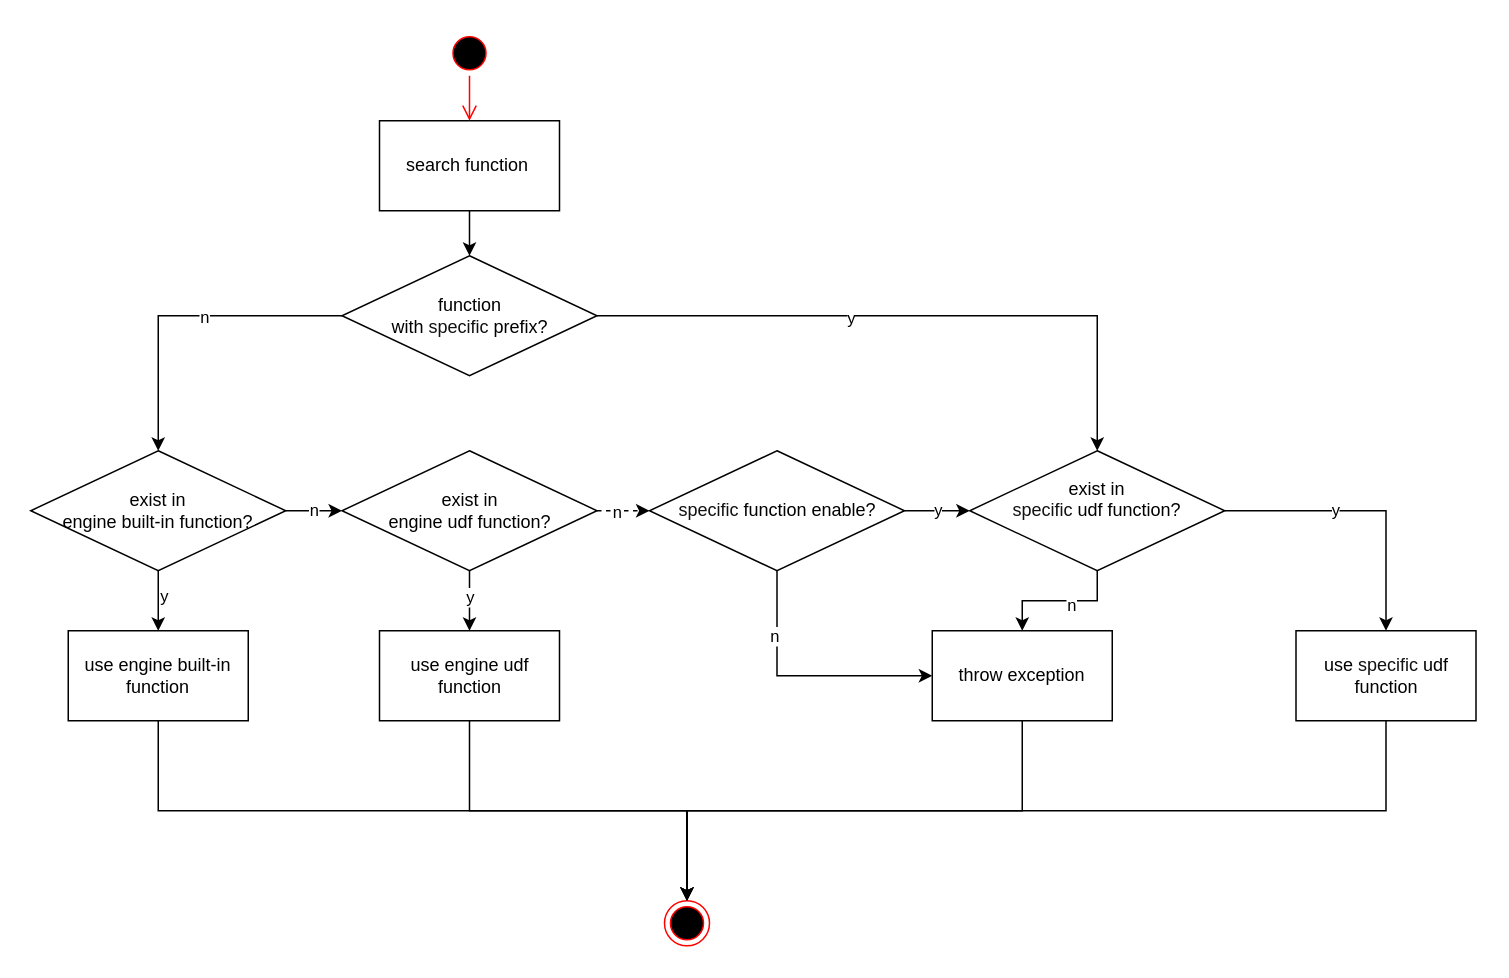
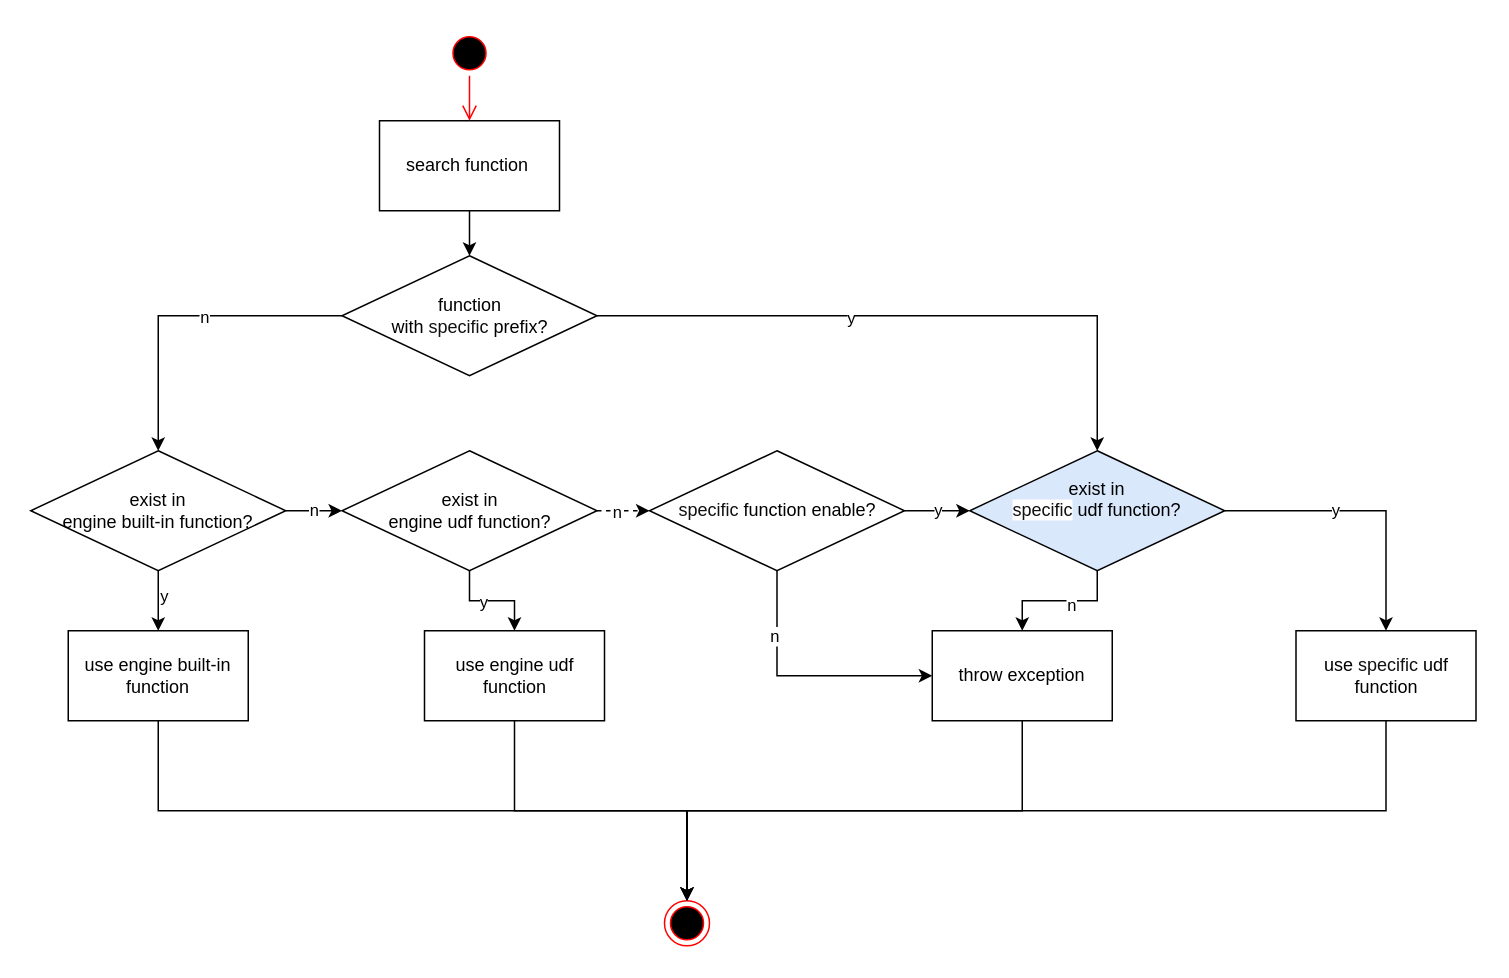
(1097, 511) -> (1097, 511)
(470, 676) -> (515, 676)
